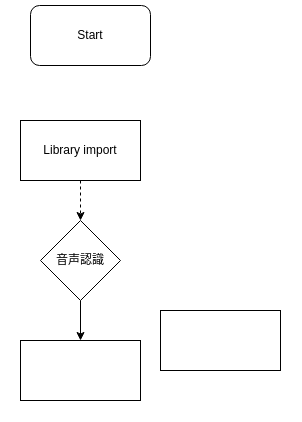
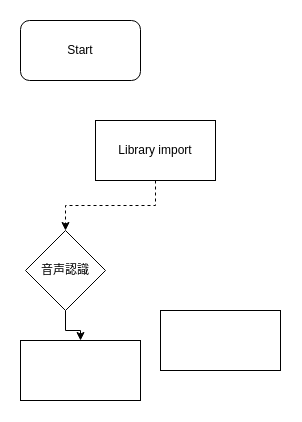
(91, 36) -> (81, 51)
(81, 151) -> (156, 151)
(81, 261) -> (66, 271)
